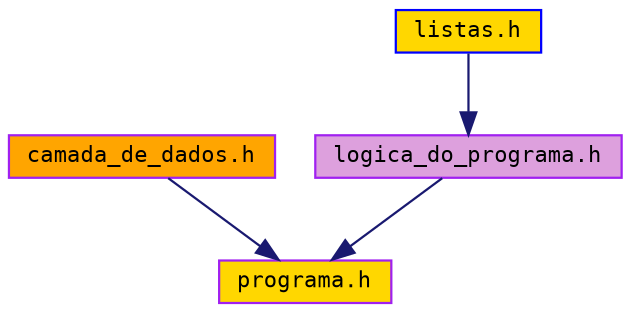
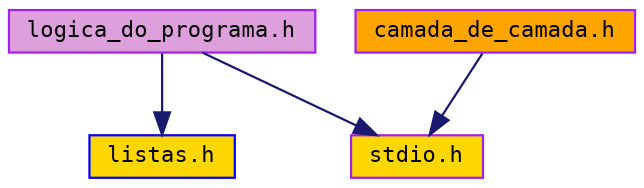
(468, 83) -> (162, 83)
(142, 157) -> (495, 31)
(305, 282) -> (417, 157)
